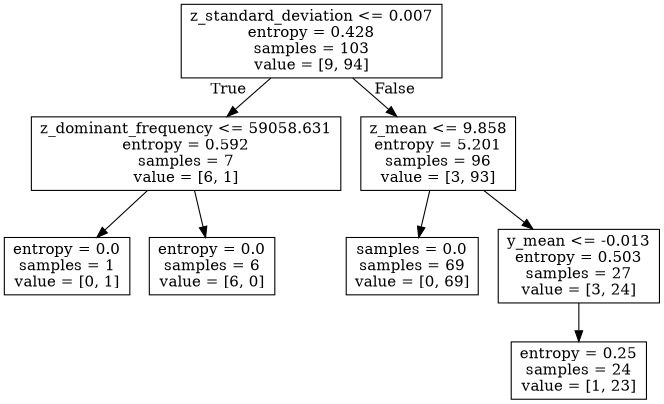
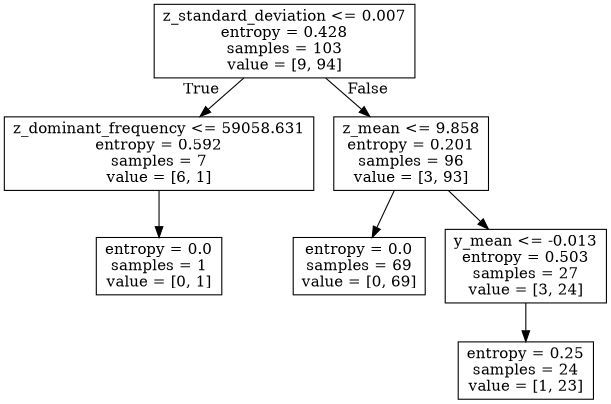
(438, 154) -> (411, 154)
(212, 266) -> none
(412, 266) -> (359, 266)
